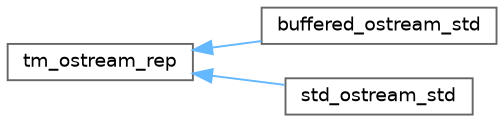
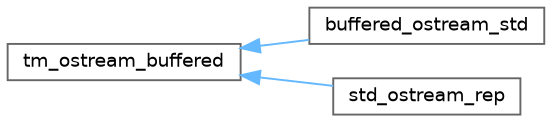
(100, 62) -> (124, 62)
(379, 96) -> (427, 96)
